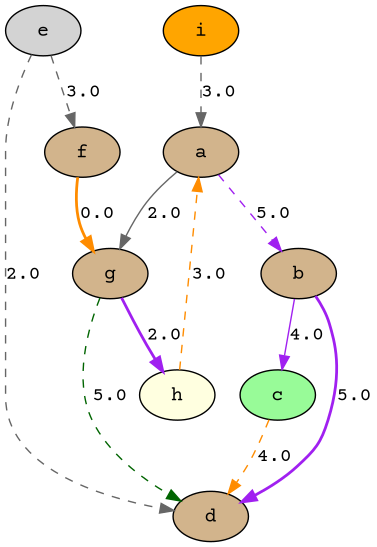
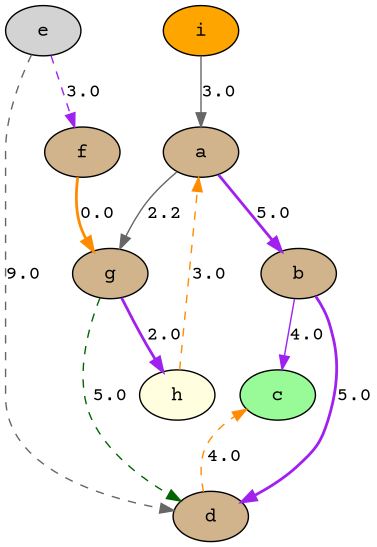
(201, 84) -> (201, 84)
(61, 85) -> (61, 85)
(245, 208) -> (245, 208)
(164, 213) -> (164, 213)
(23, 274) -> (23, 274)
(255, 452) -> (205, 448)
